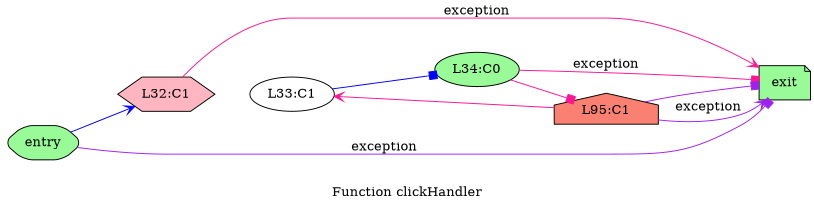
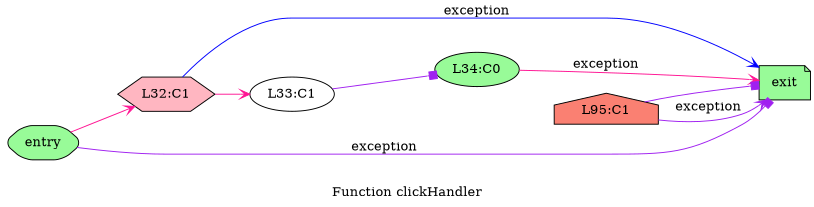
(462, 18) -> (462, 18)
(634, 74) -> (634, 74)
(380, 82) -> (380, 82)
(538, 89) -> none
(449, 102) -> (228, 94)
(98, 121) -> (98, 121)
